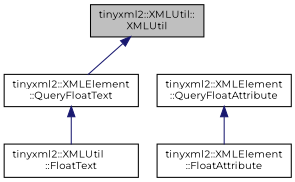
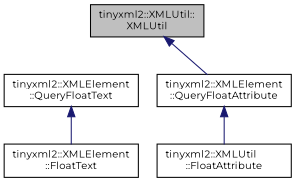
(105, 59) -> (190, 59)
(71, 161) -> (71, 161)
(224, 161) -> (224, 161)
